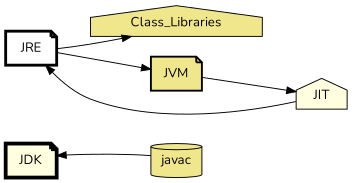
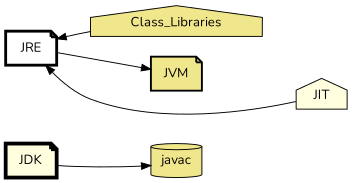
(90, 44) -> (78, 34)
(244, 84) -> none
(109, 154) -> (99, 167)
